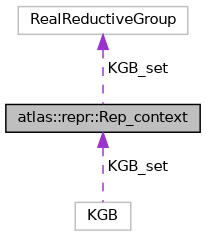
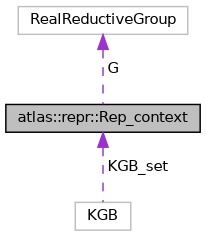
(136, 69) -> (111, 69)
